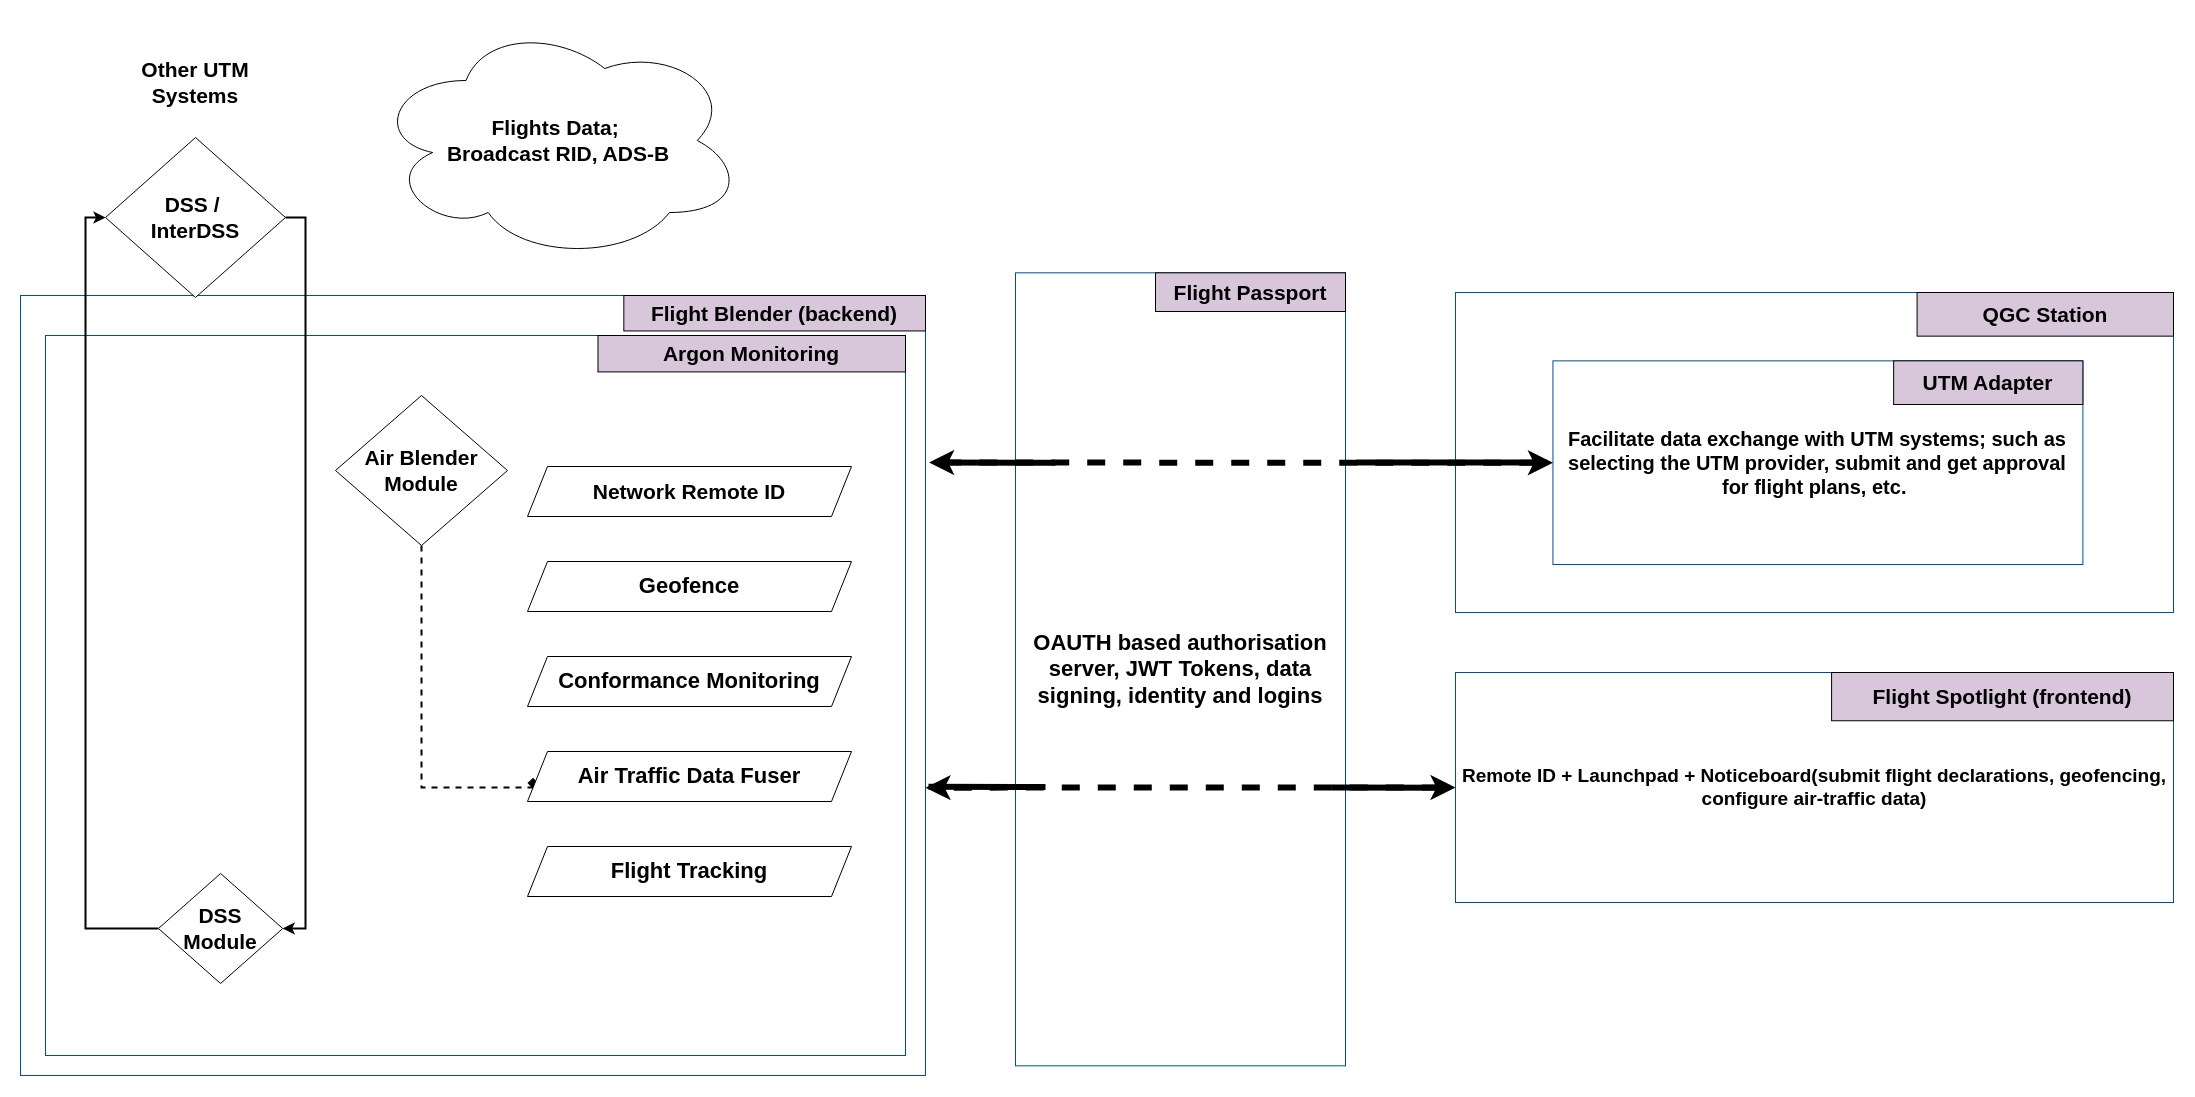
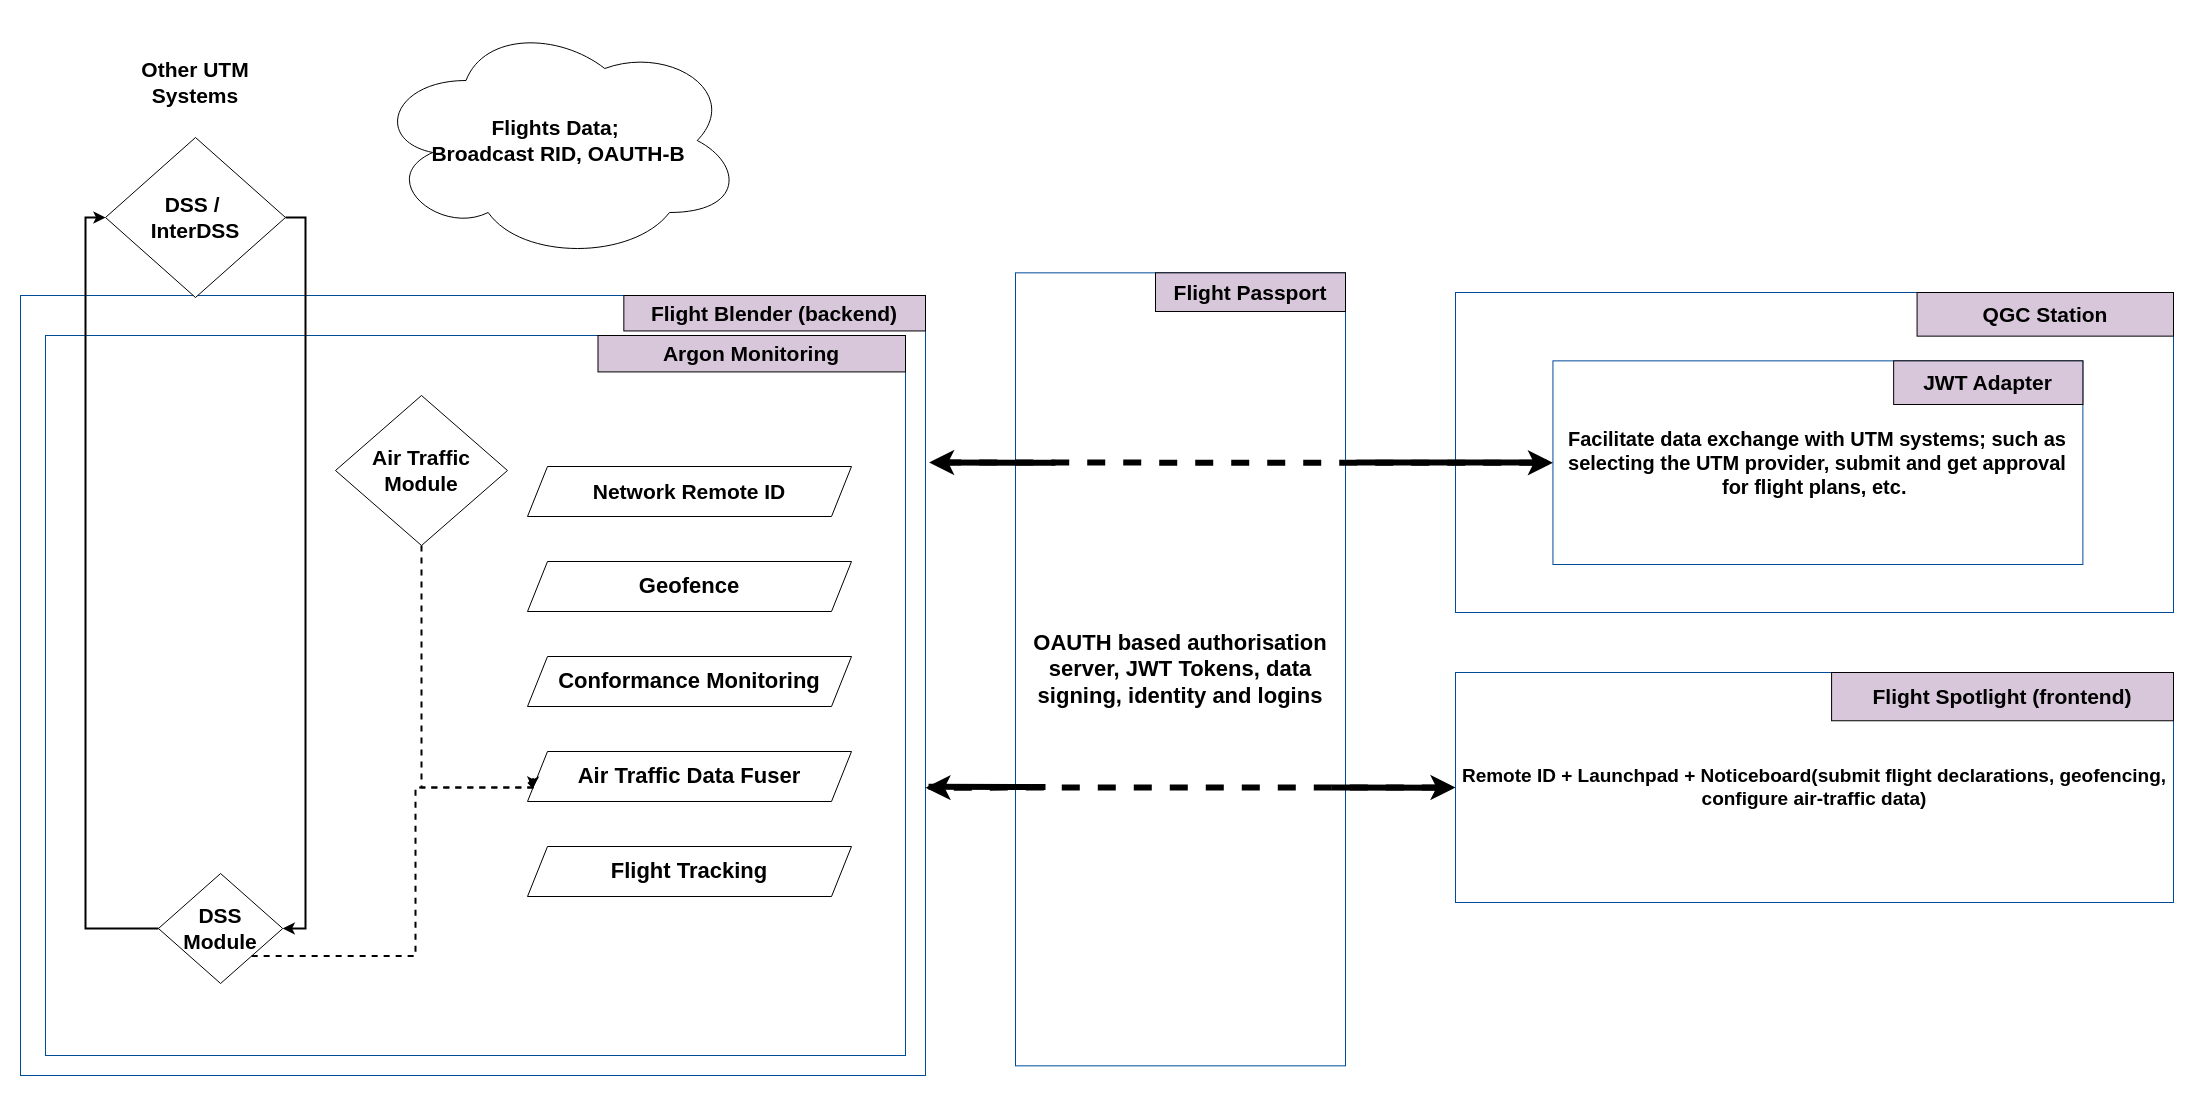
(559, 141) -> (559, 141)
(1988, 383) -> (1988, 383)
(422, 471) -> (422, 471)
none -> (416, 952)
